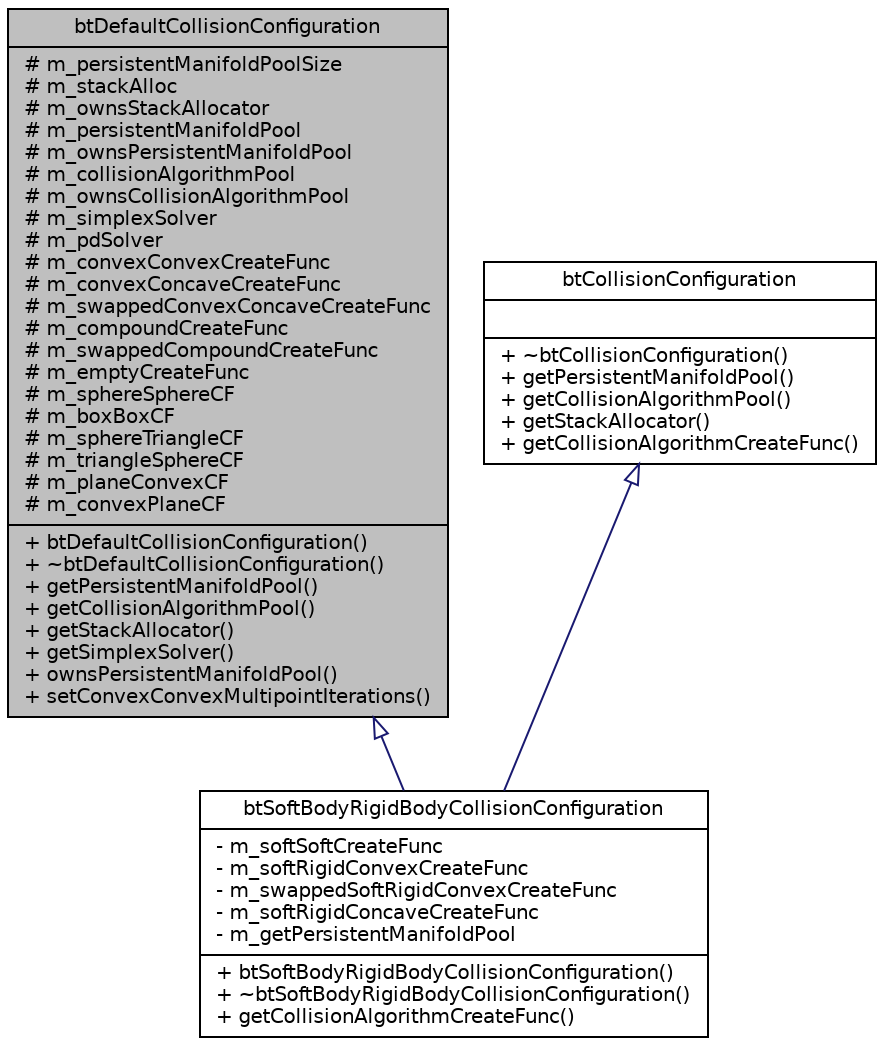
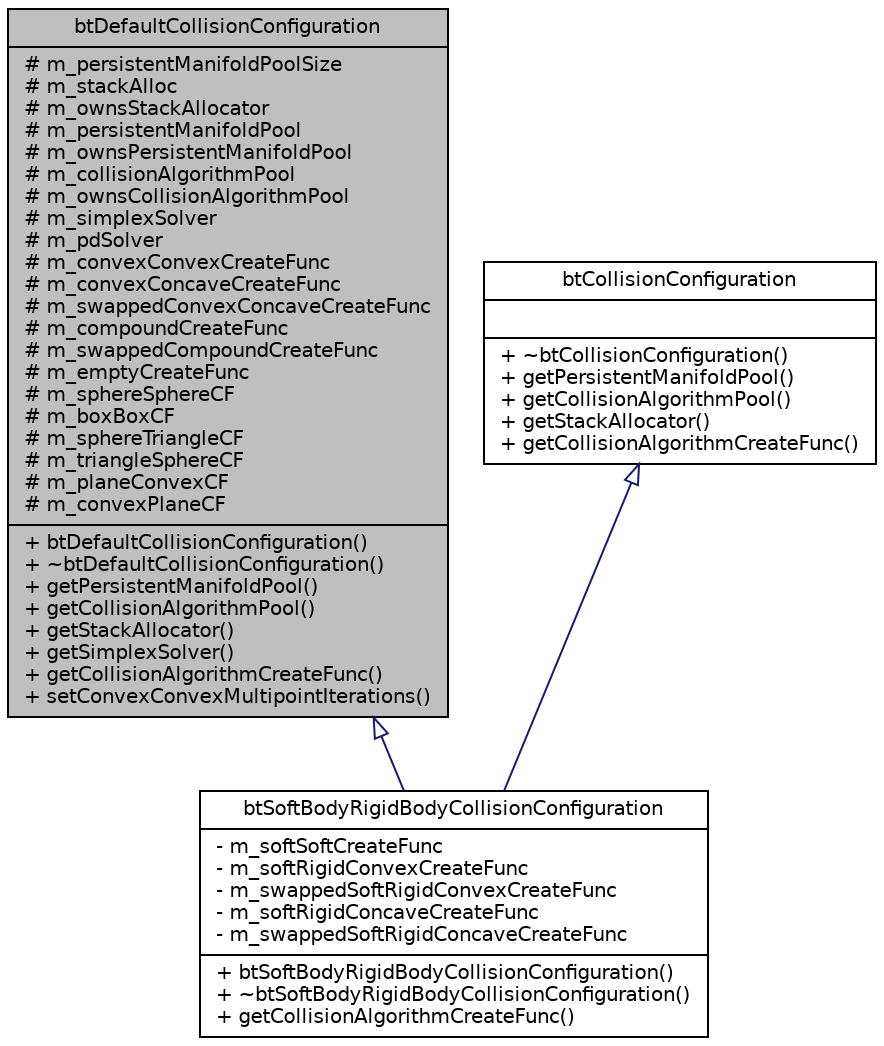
(181, 675) -> (204, 675)
(367, 935) -> (422, 935)
